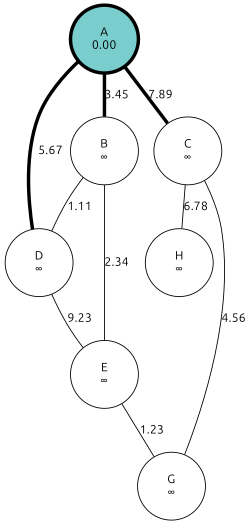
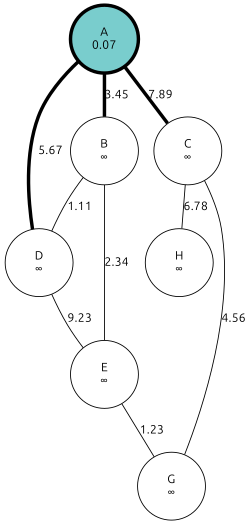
(104, 39) -> (104, 39)
